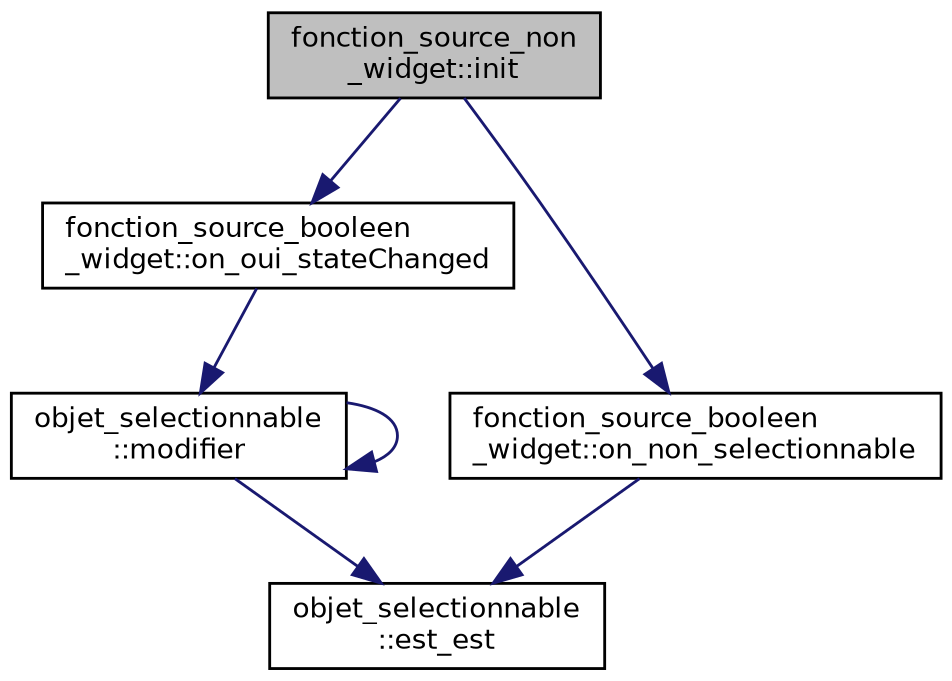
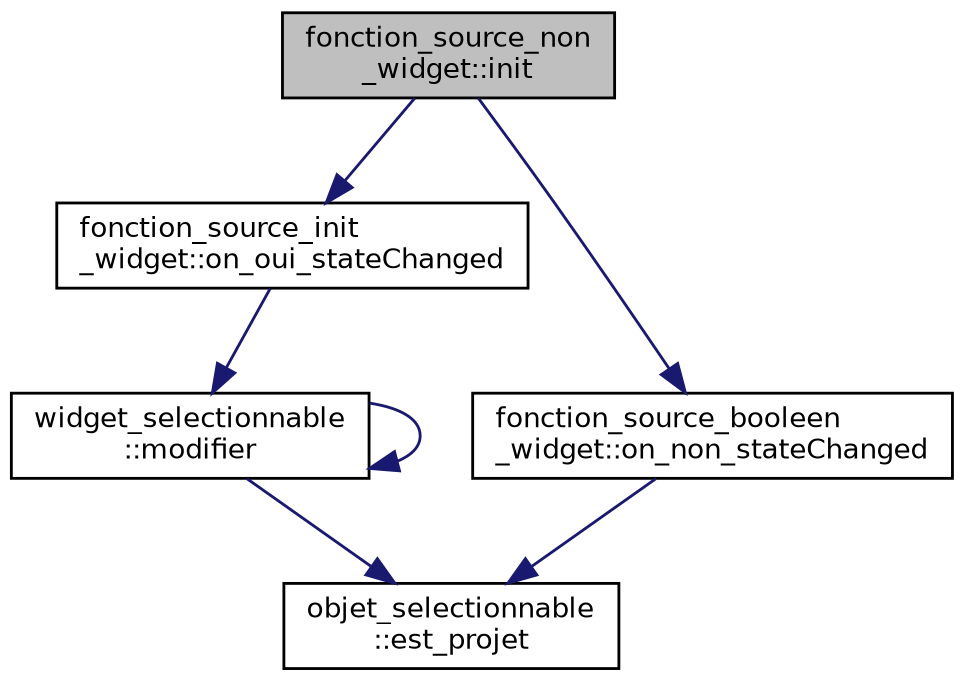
(278, 246) -> (292, 246)
(179, 436) -> (190, 436)
(696, 436) -> (713, 436)
(437, 626) -> (451, 626)
